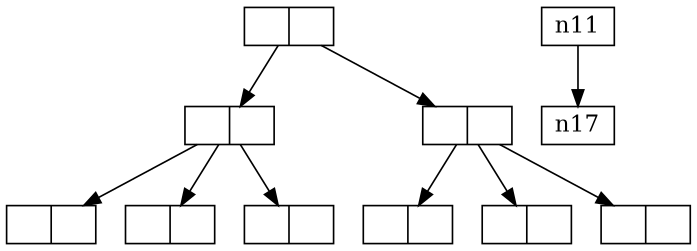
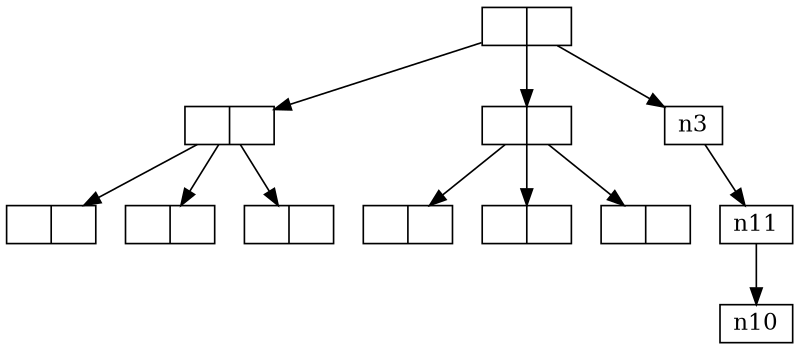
(578, 126) -> (756, 324)
none -> (694, 126)
